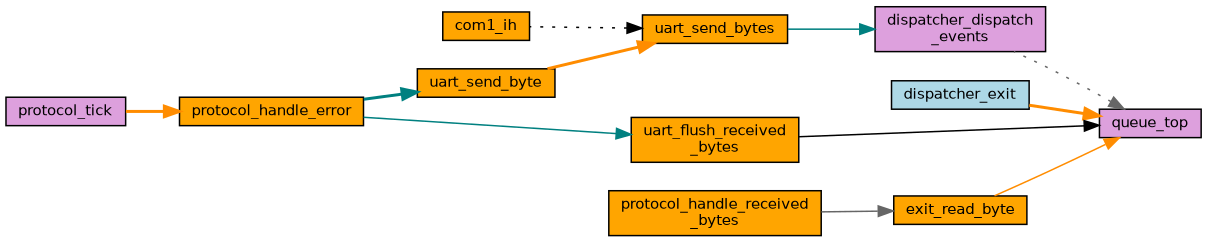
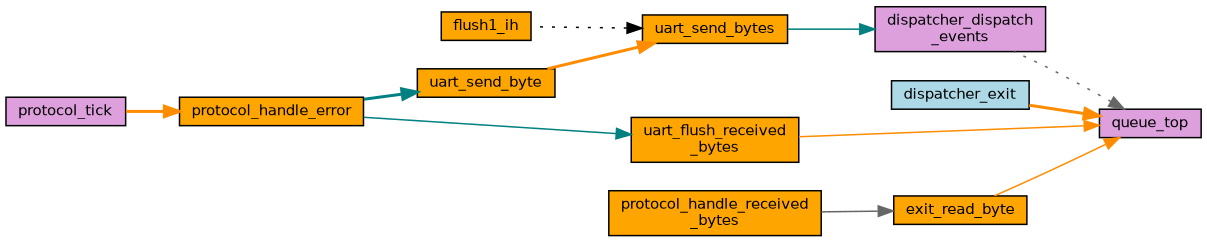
(486, 26) -> (486, 26)
(942, 131) -> (942, 131)
